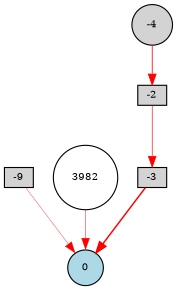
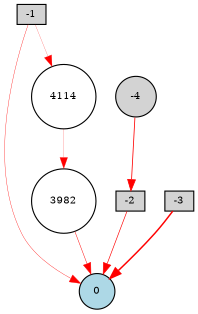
none -> (64, 97)
(152, 131) -> (117, 237)
(19, 178) -> (32, 14)
